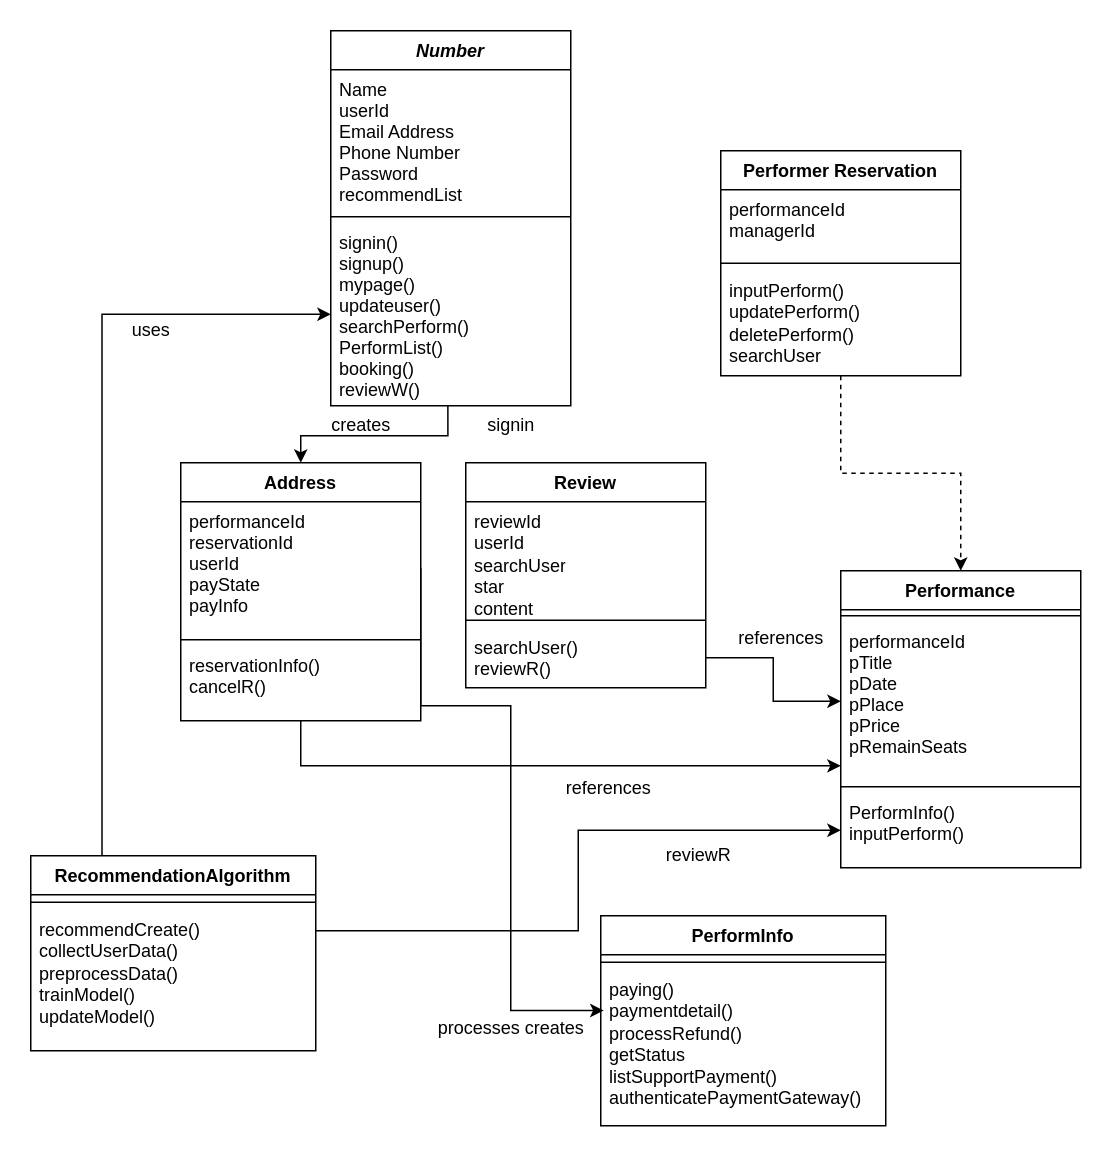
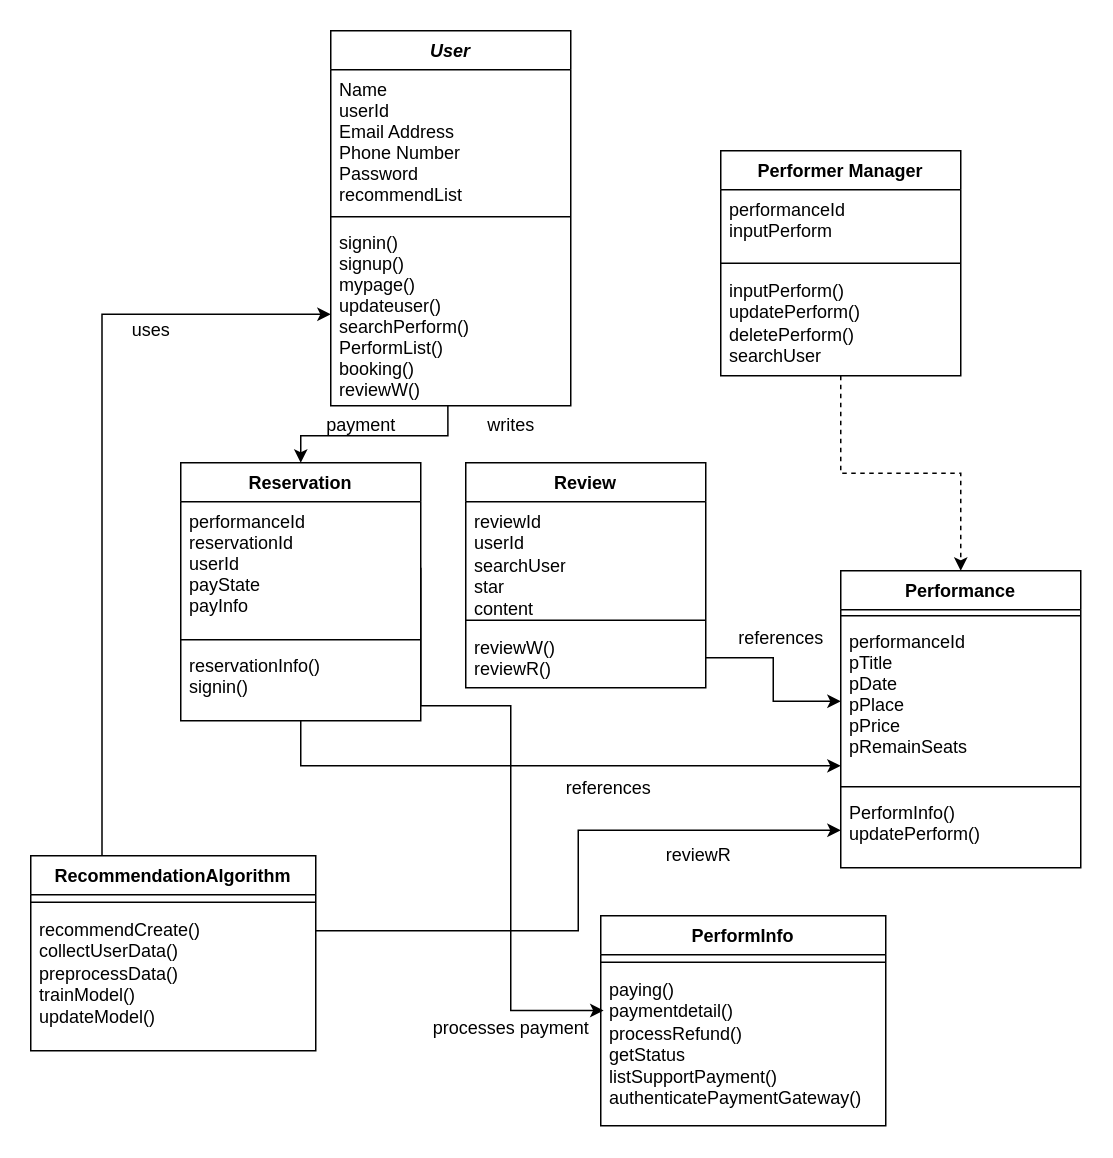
(450, 51) -> (450, 51)
(841, 172) -> (841, 172)
(795, 222) -> (795, 222)
(362, 425) -> (362, 425)
(512, 425) -> (512, 425)
(300, 483) -> (300, 483)
(535, 660) -> (518, 660)
(272, 666) -> (272, 666)
(915, 813) -> (915, 813)
(512, 1028) -> (512, 1028)
